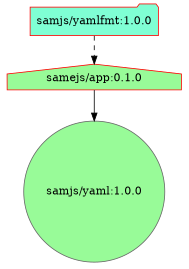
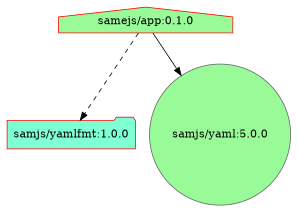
(94, 46) -> (112, 73)
(94, 192) -> (220, 135)
